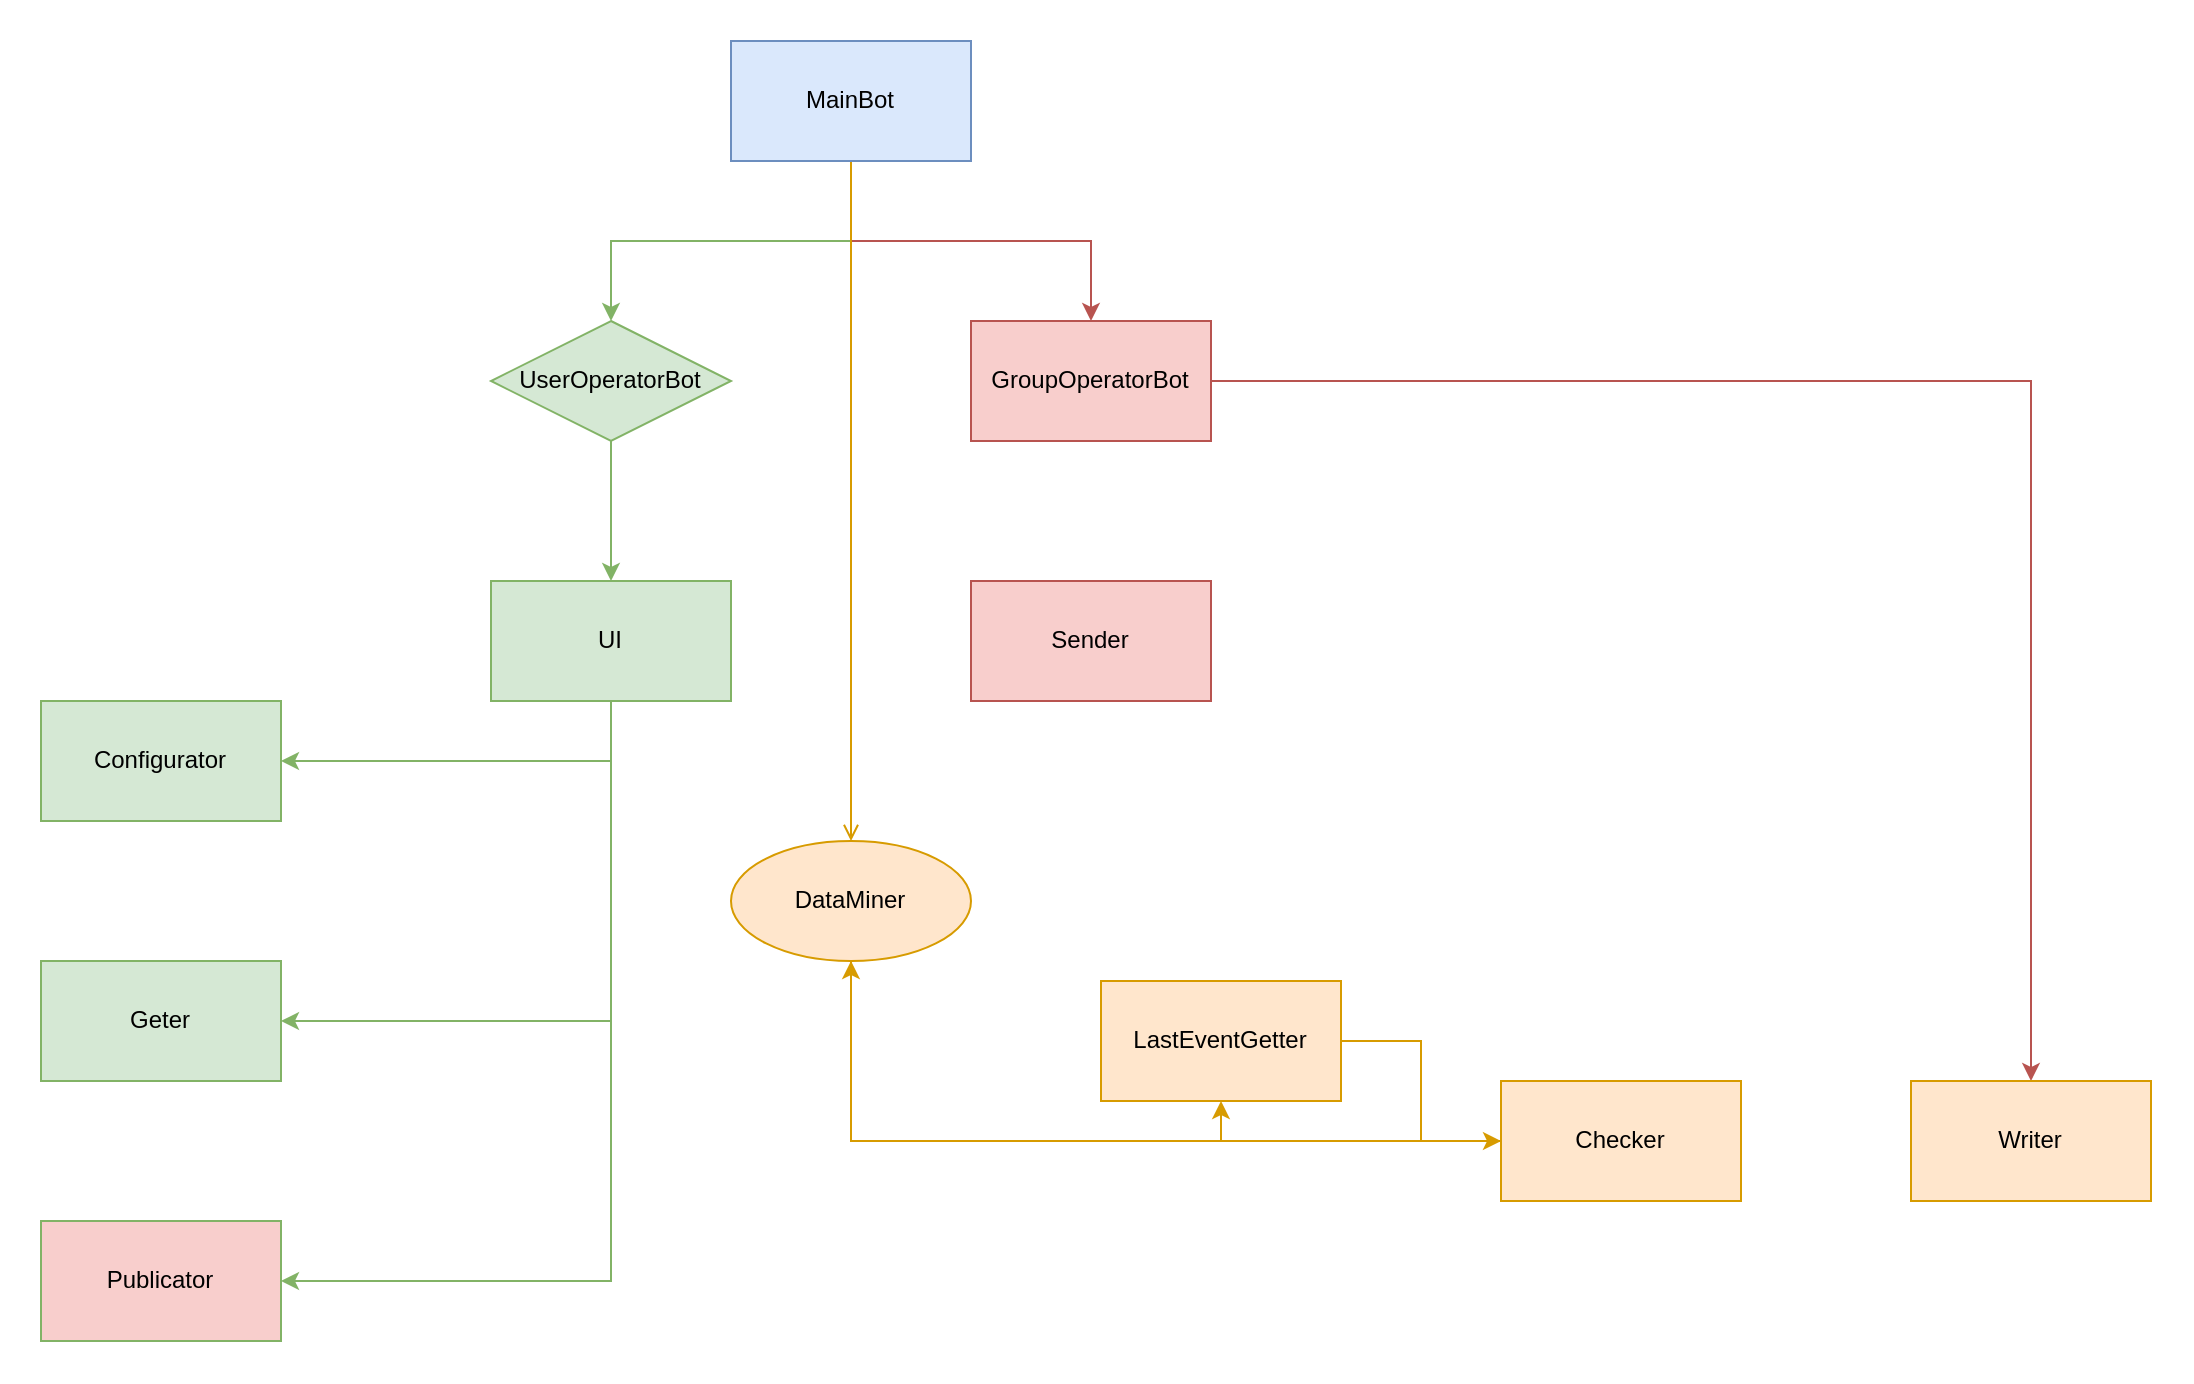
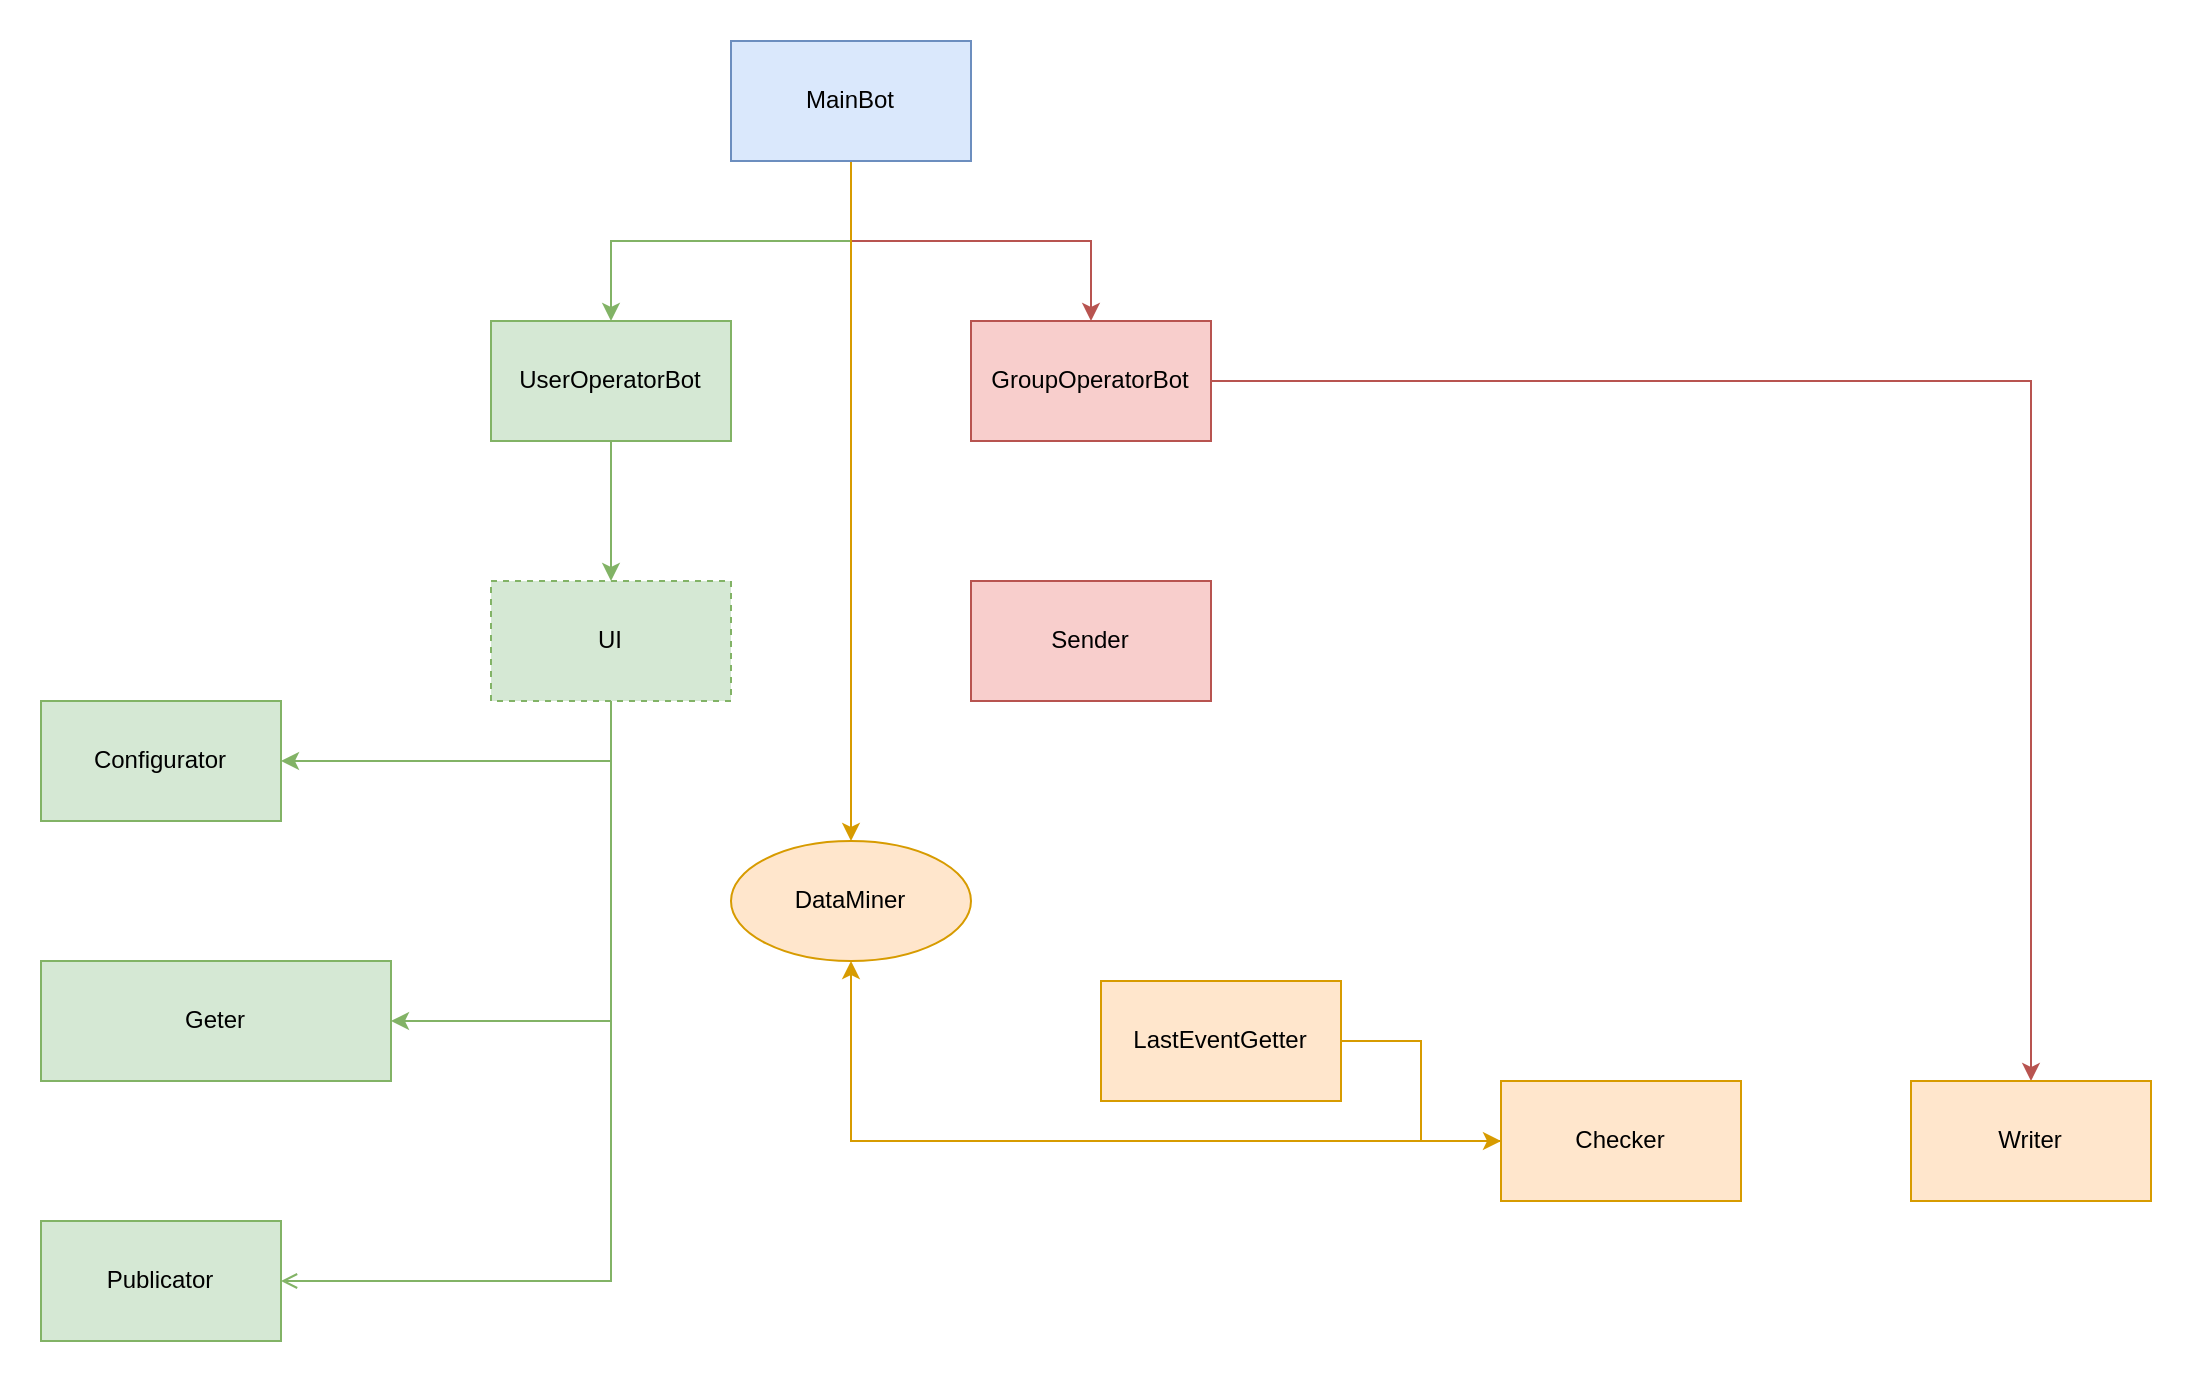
(611, 381) -> (611, 381)
(611, 641) -> (611, 641)
(851, 829) -> (851, 826)
(161, 1021) -> (216, 1021)
(1221, 1126) -> none
(161, 1281) -> (161, 1281)
(296, 1281) -> (292, 1281)
